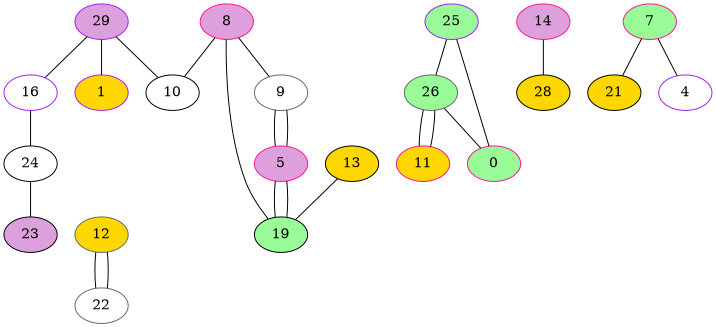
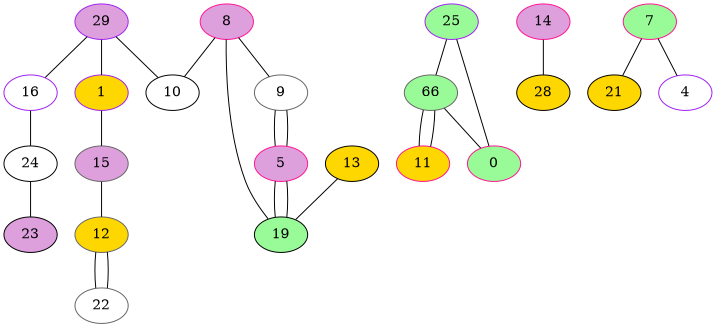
(431, 93) -> (431, 93)
none -> (102, 164)
